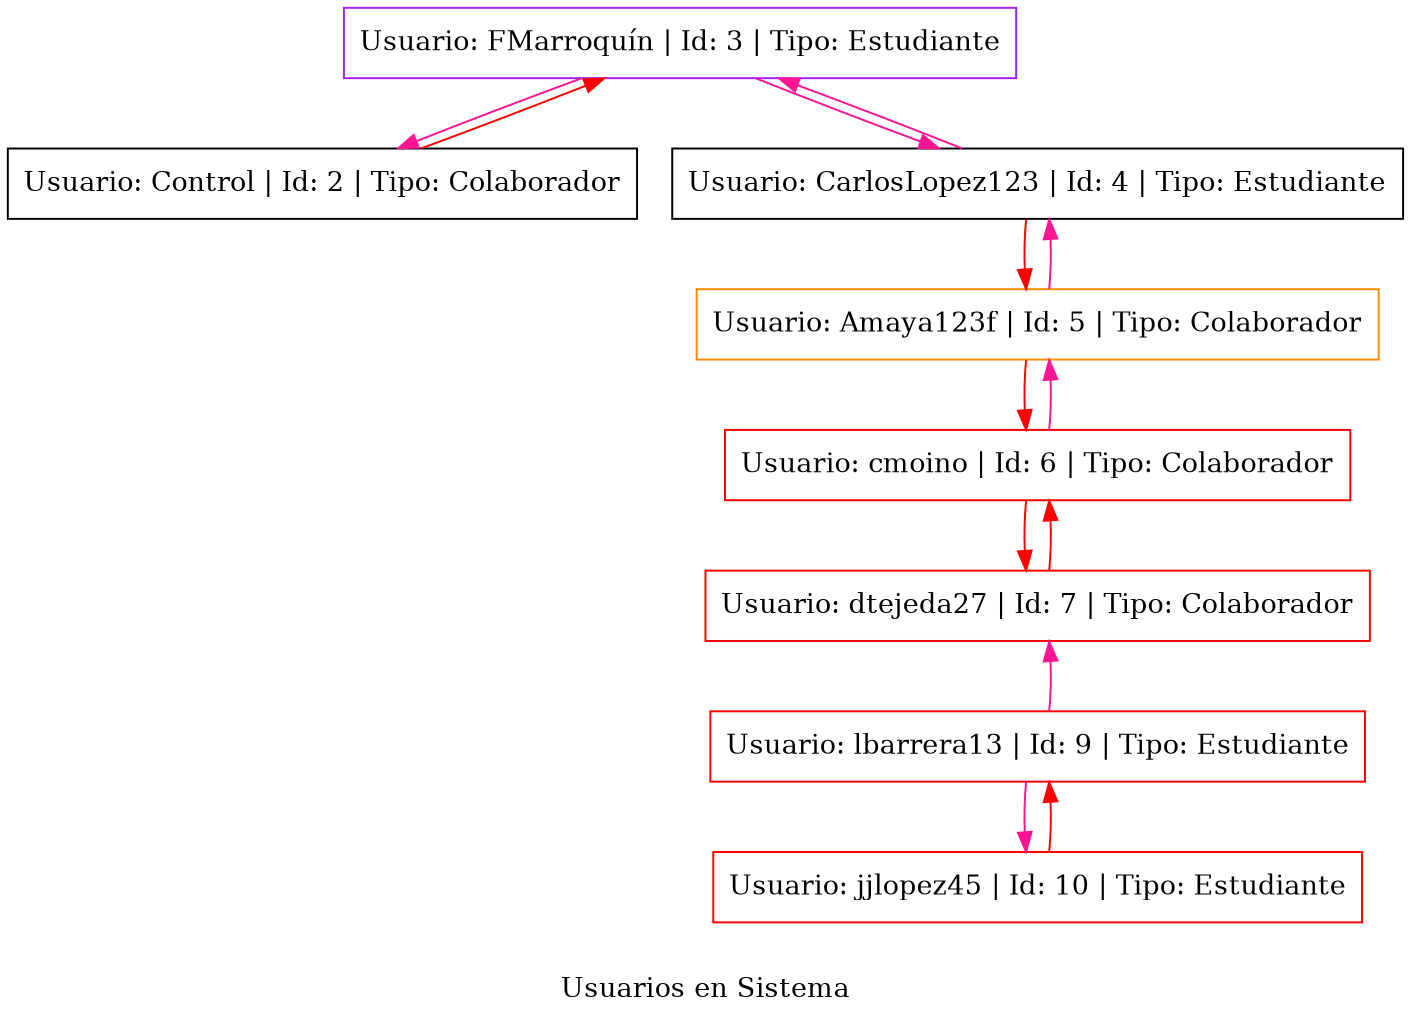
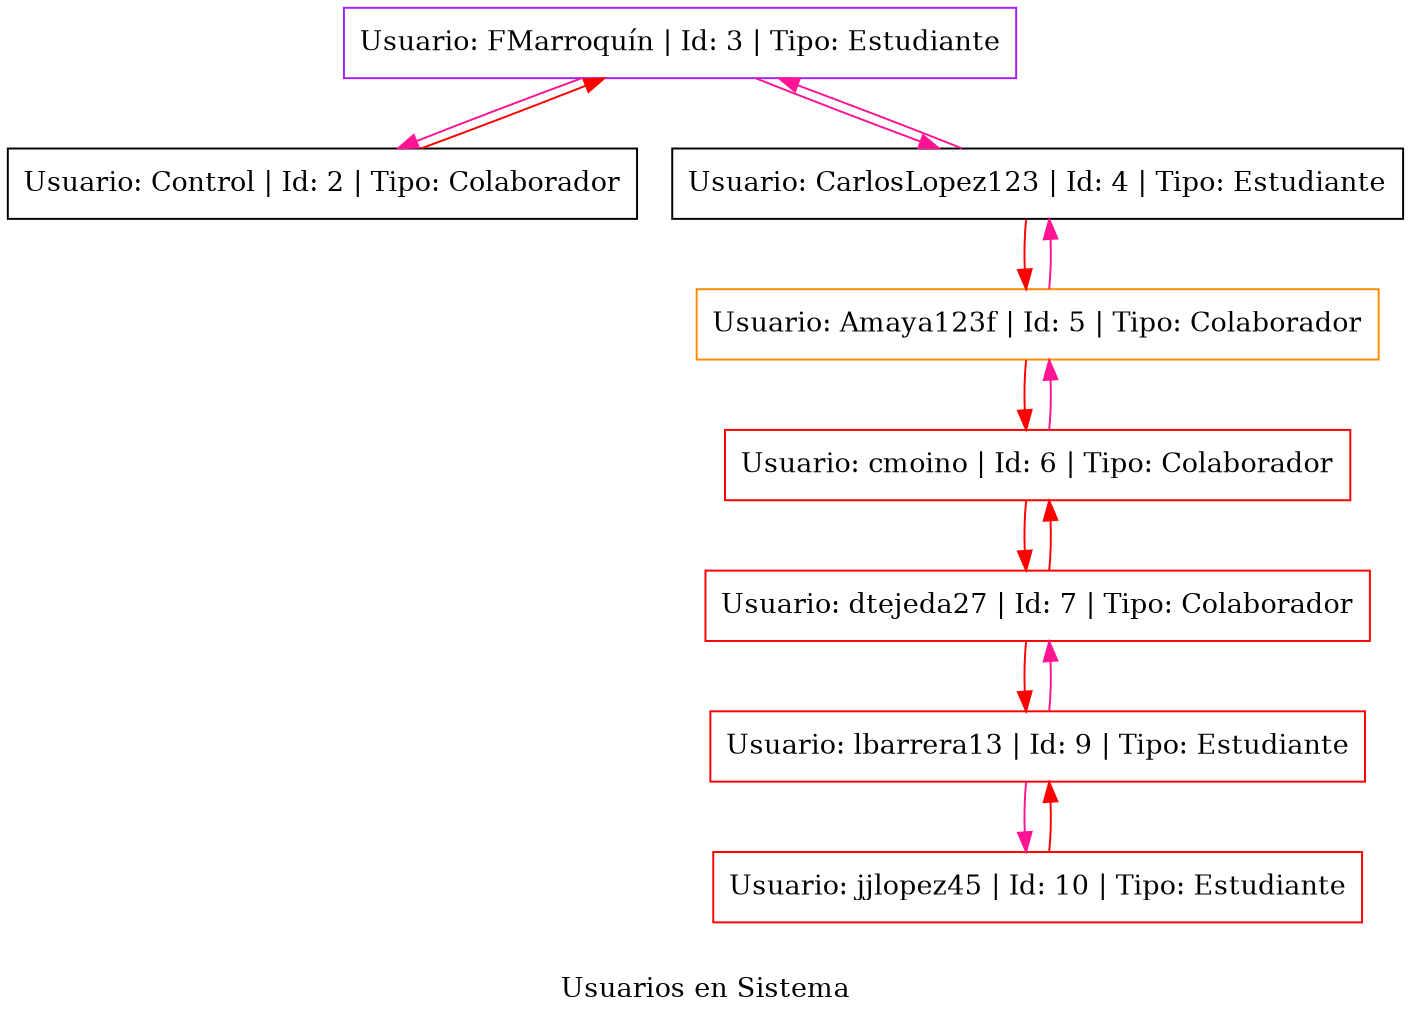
none -> (1025, 667)
